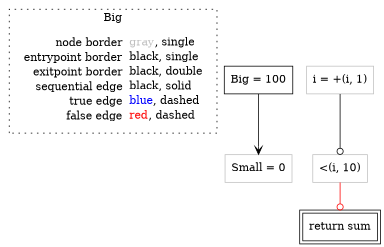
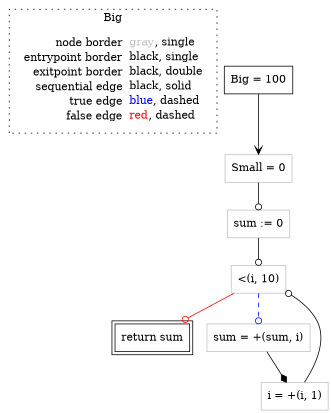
none -> (259, 224)
none -> (259, 338)
